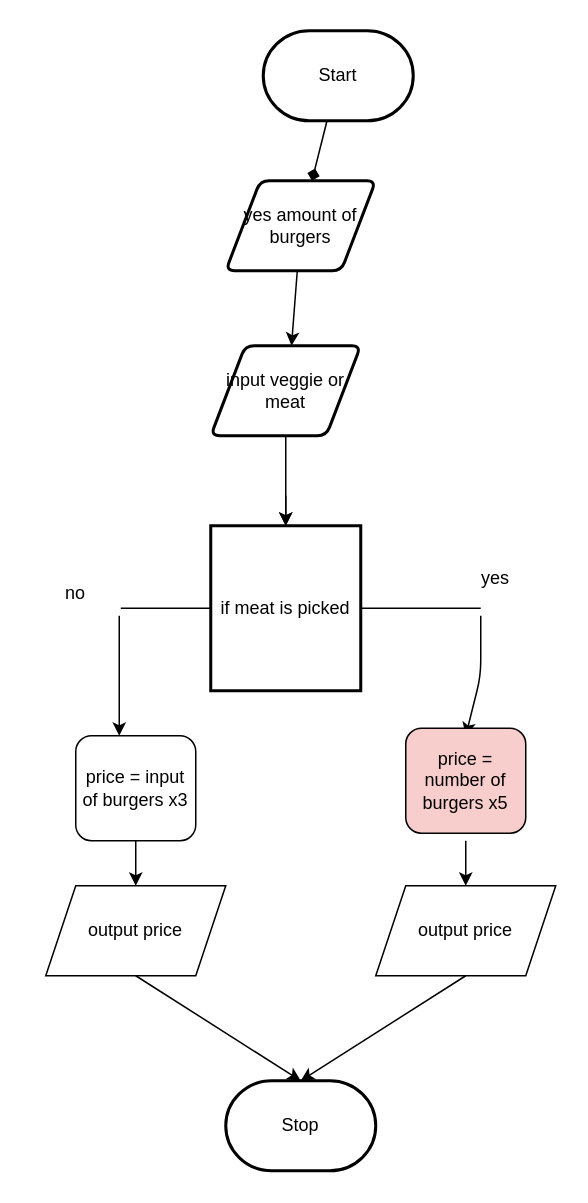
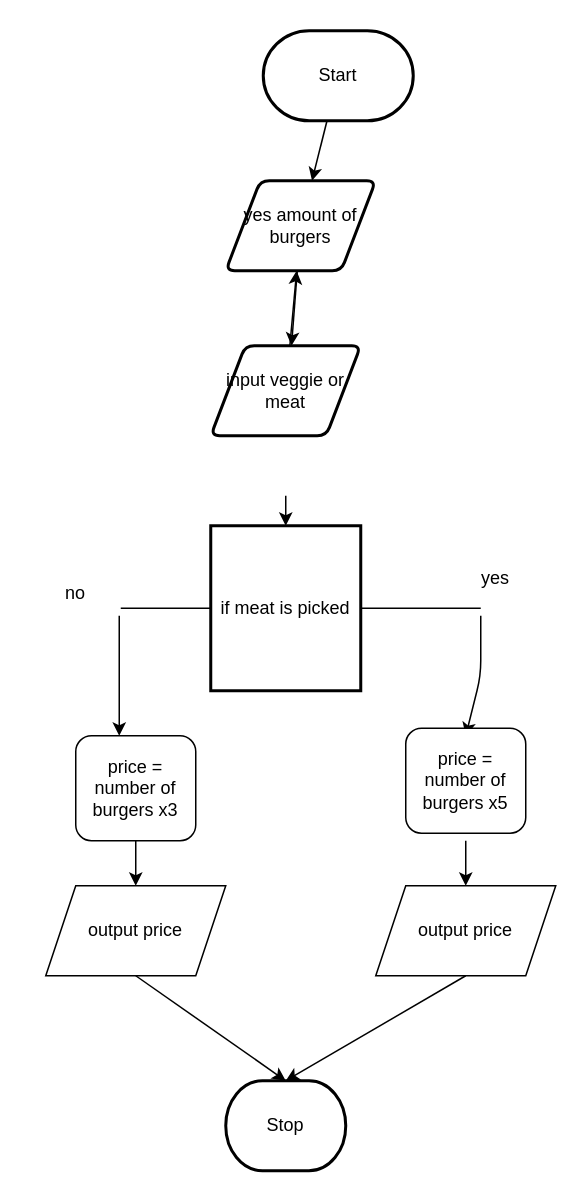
(315, 169) -> (315, 170)
(286, 465) -> (290, 343)
(466, 781) -> (466, 781)
(136, 788) -> (136, 788)
(301, 1126) -> (286, 1126)
